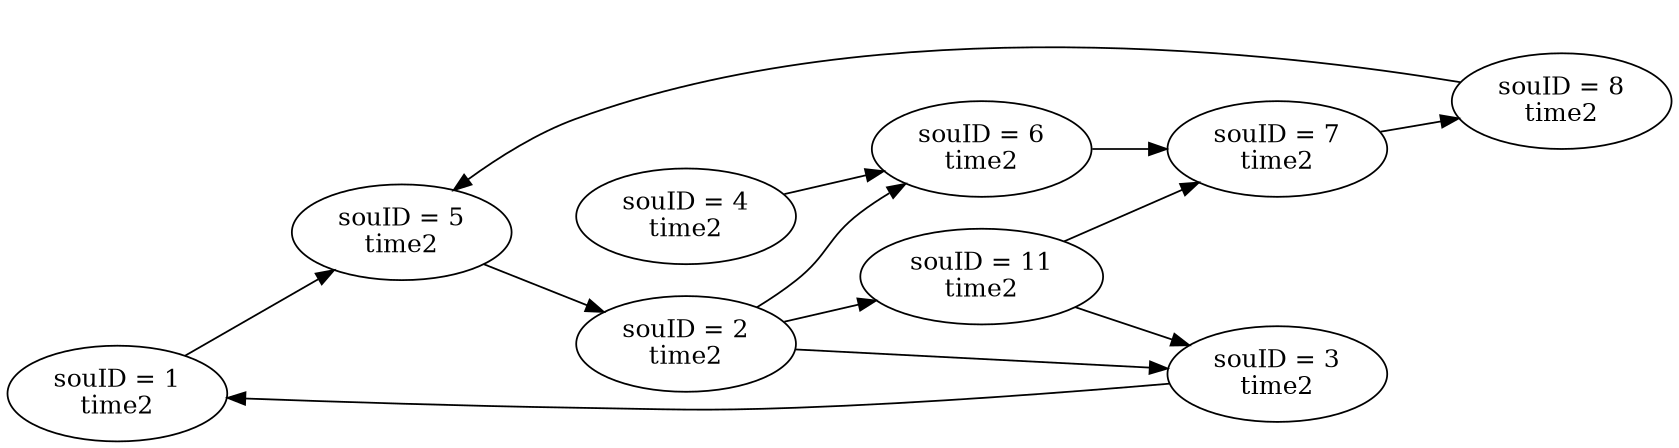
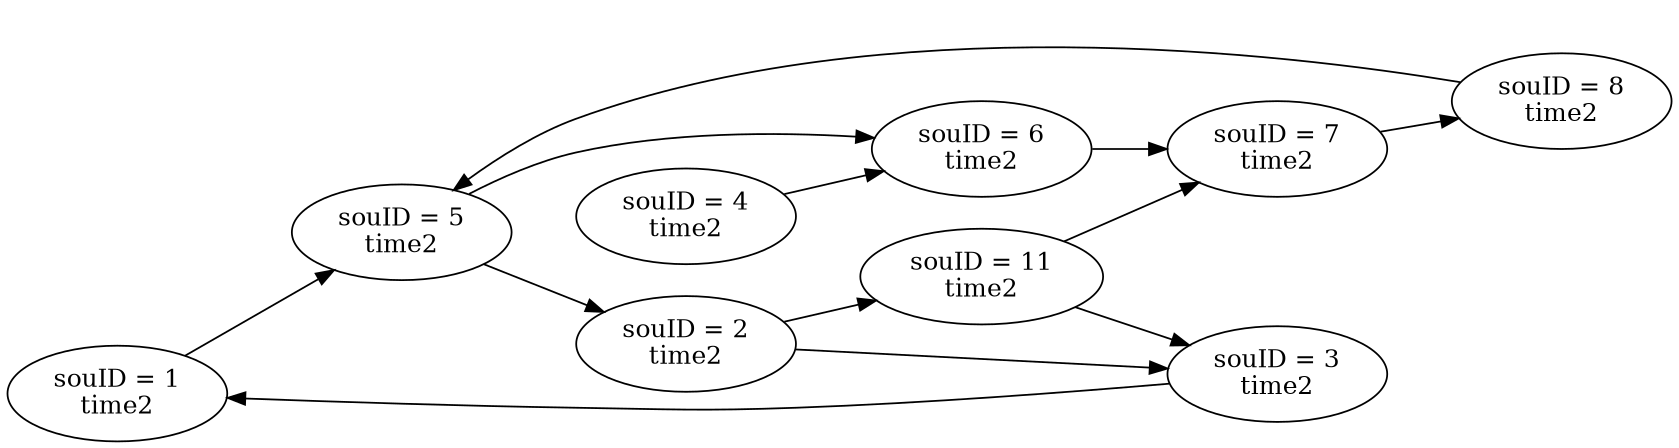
(824, 251) -> (658, 140)
